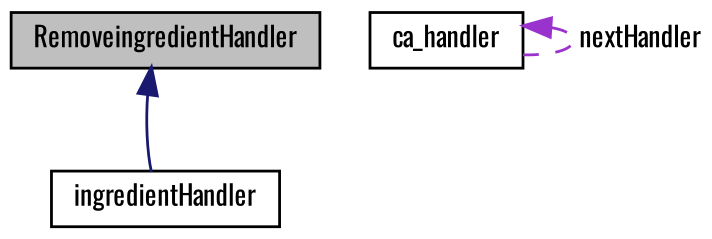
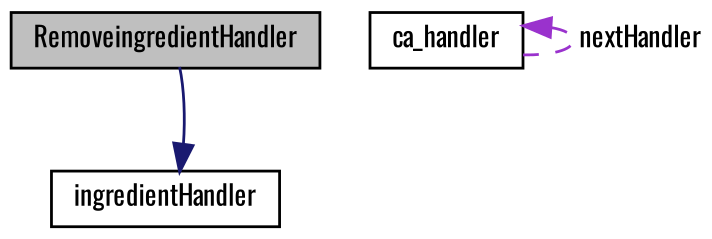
(147, 133) -> (184, 105)
